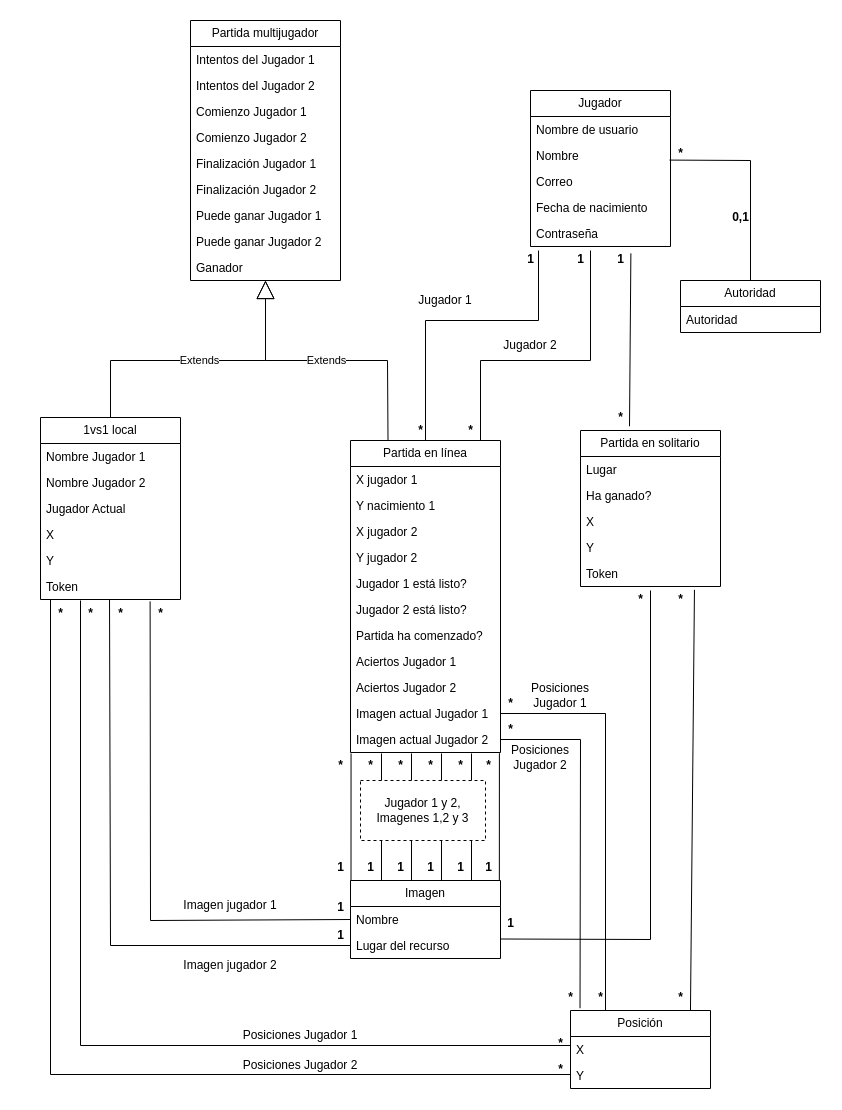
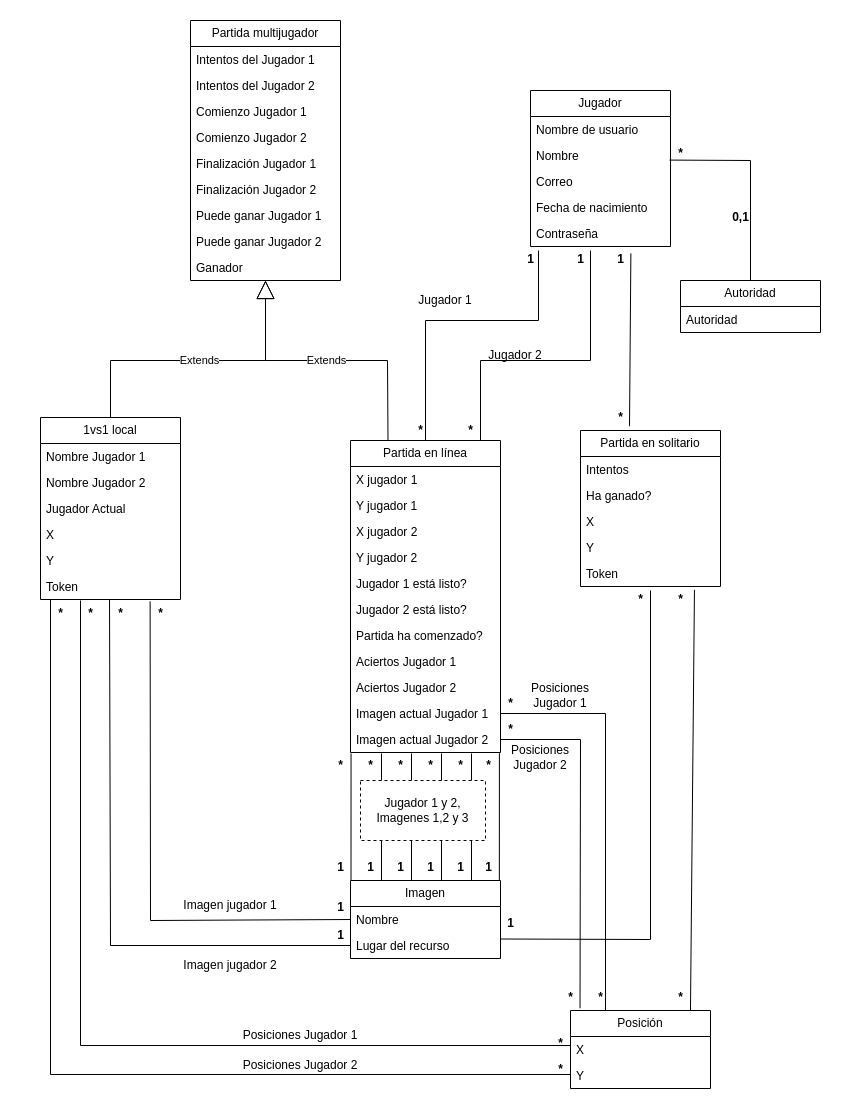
(531, 346) -> (516, 356)
(603, 471) -> (613, 471)
(397, 507) -> (390, 507)
